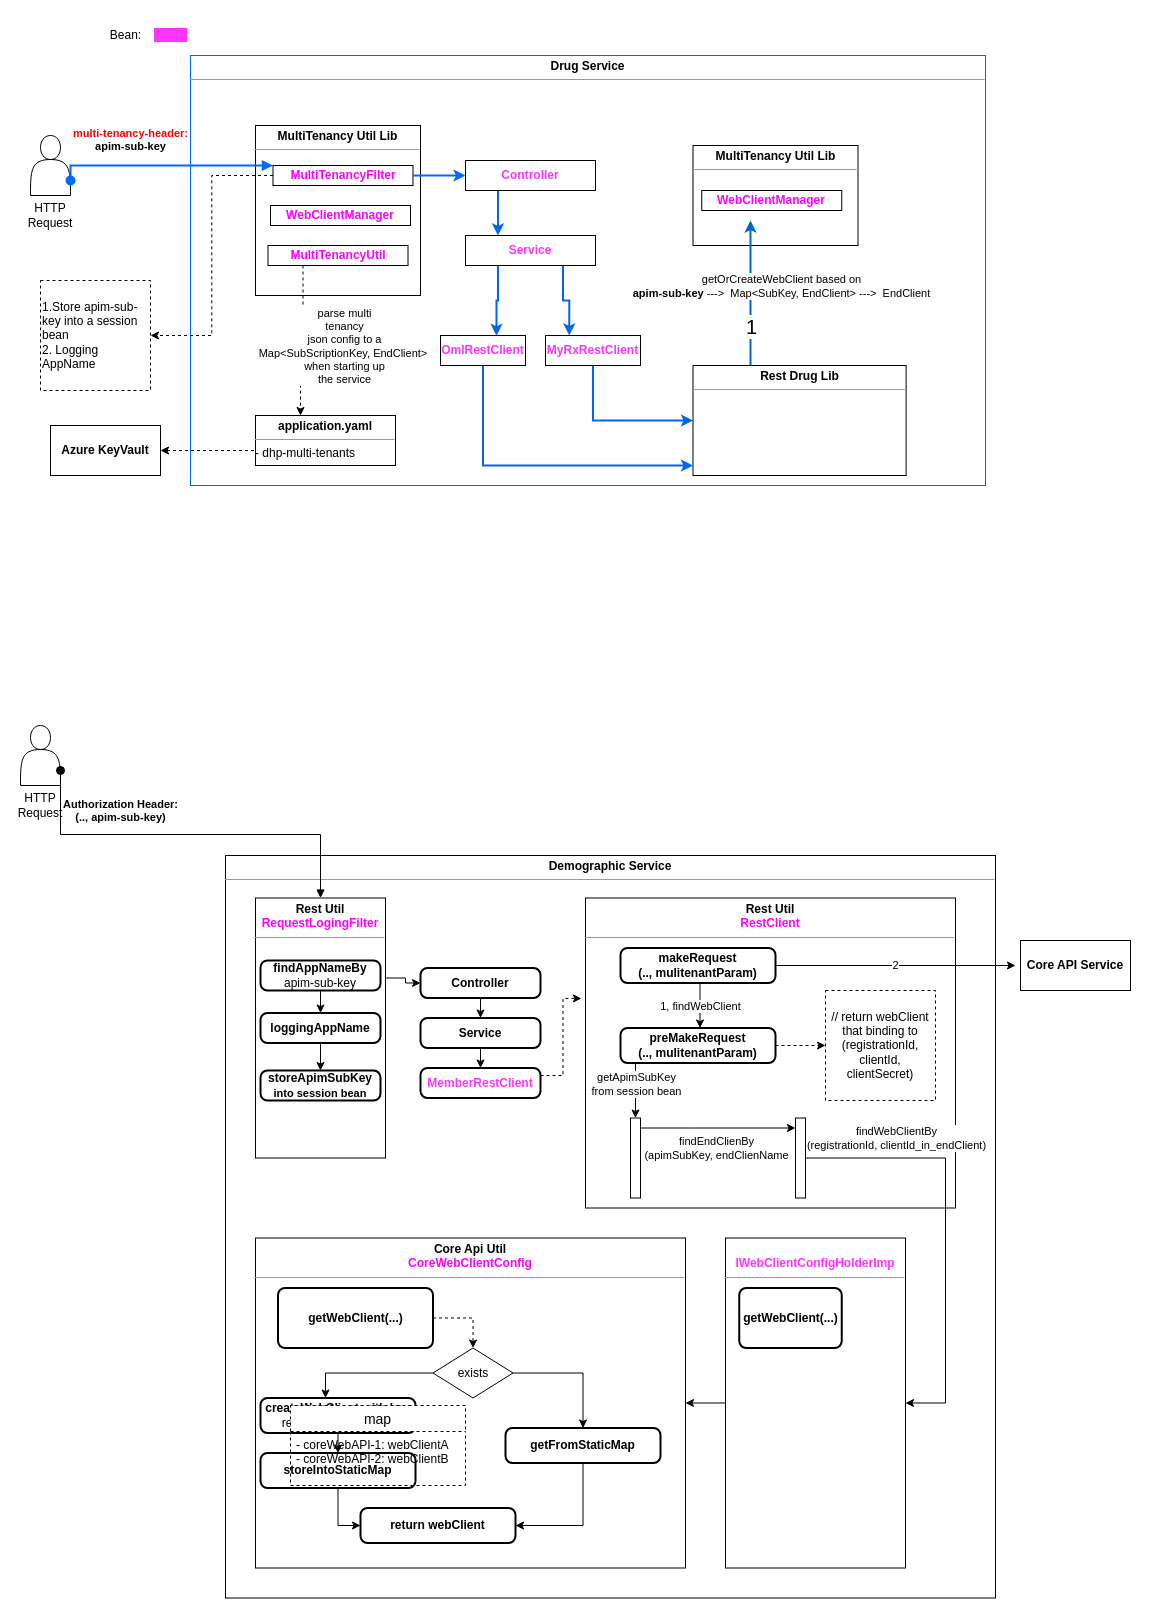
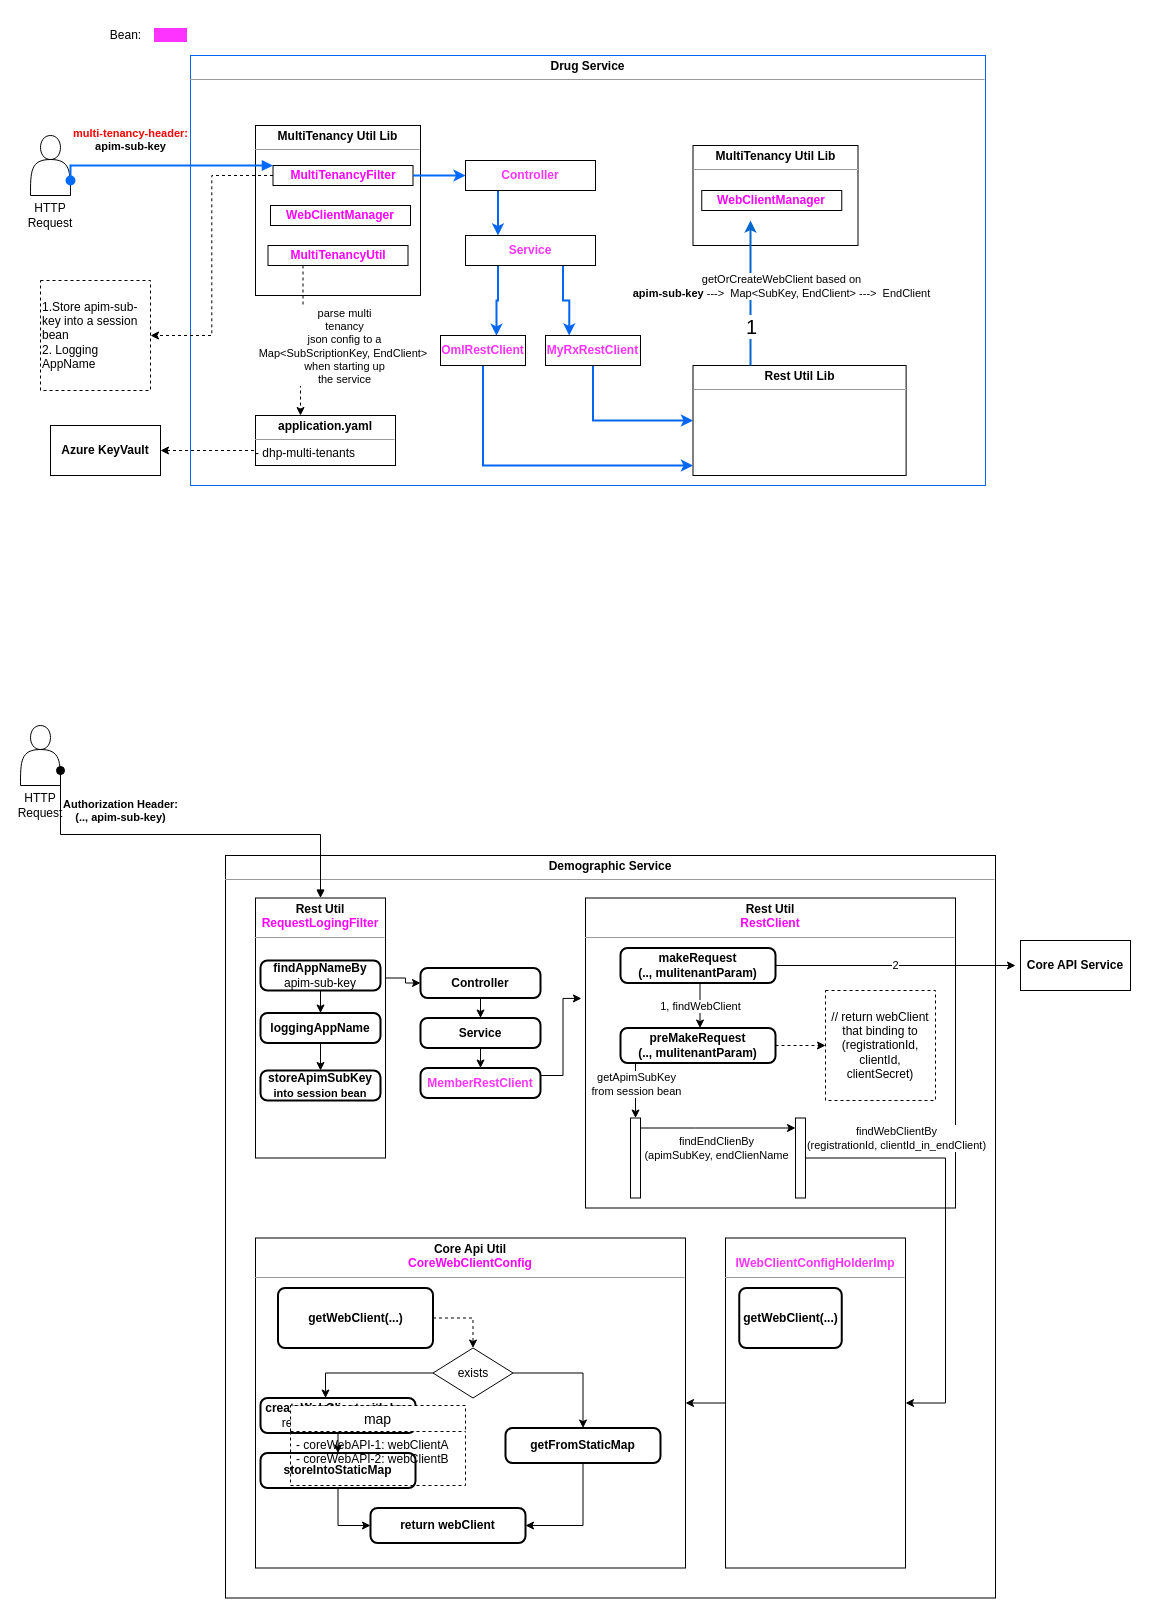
(733, 373) -> (729, 373)
(563, 1043) -> (563, 1043)
(438, 1526) -> (448, 1526)
